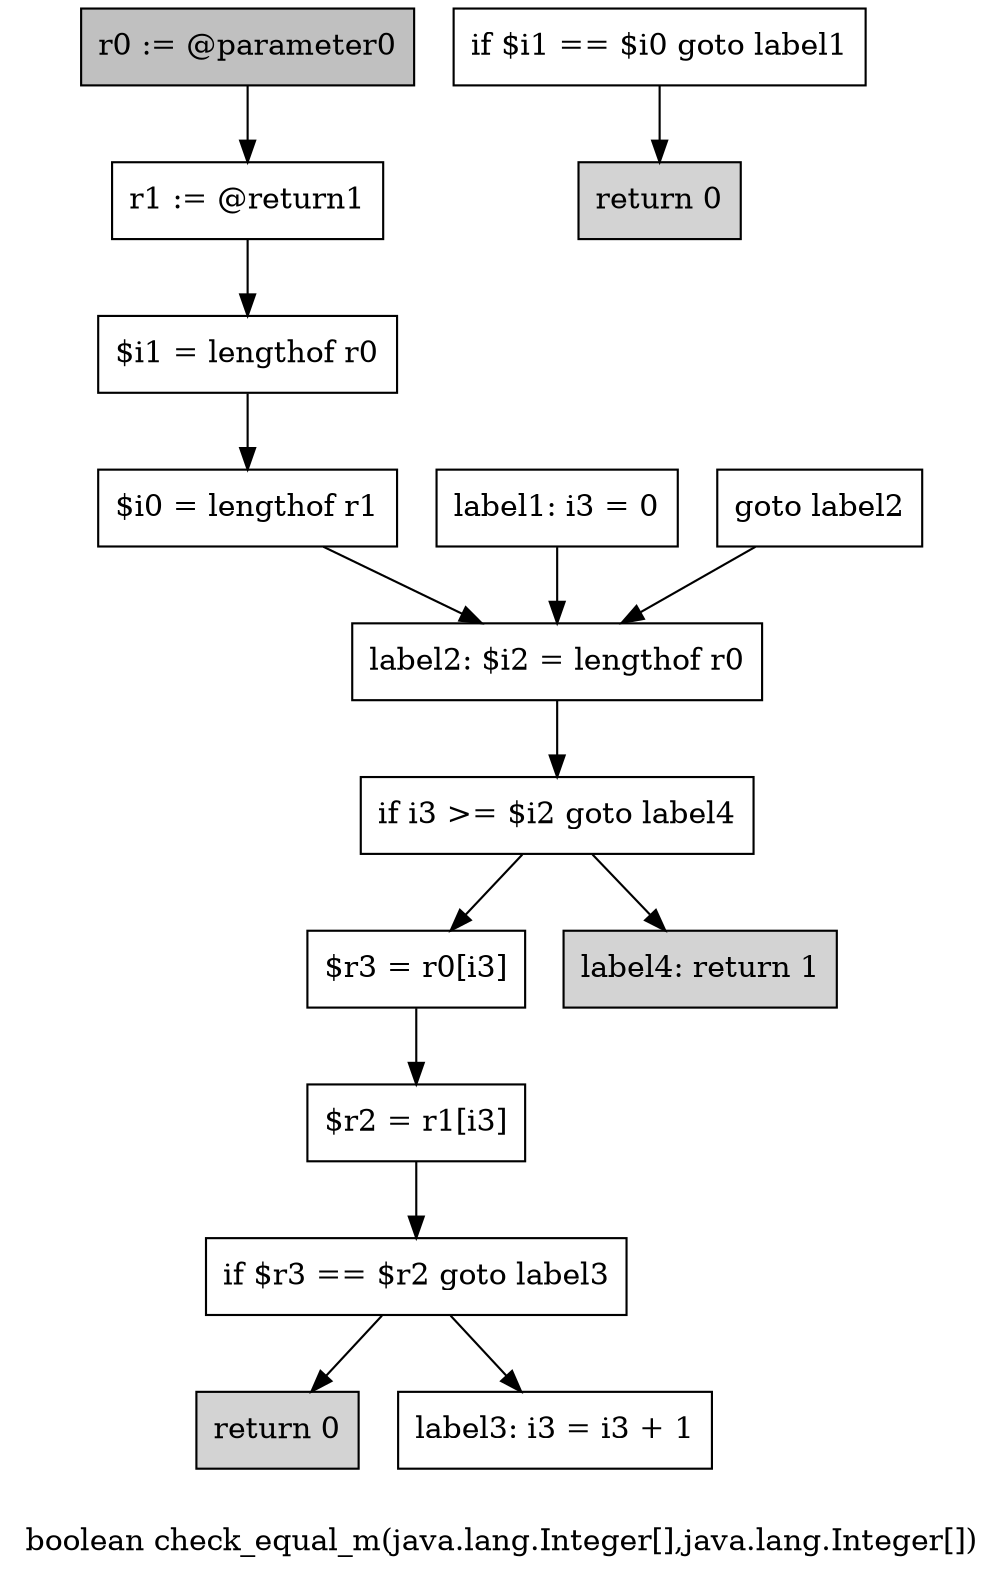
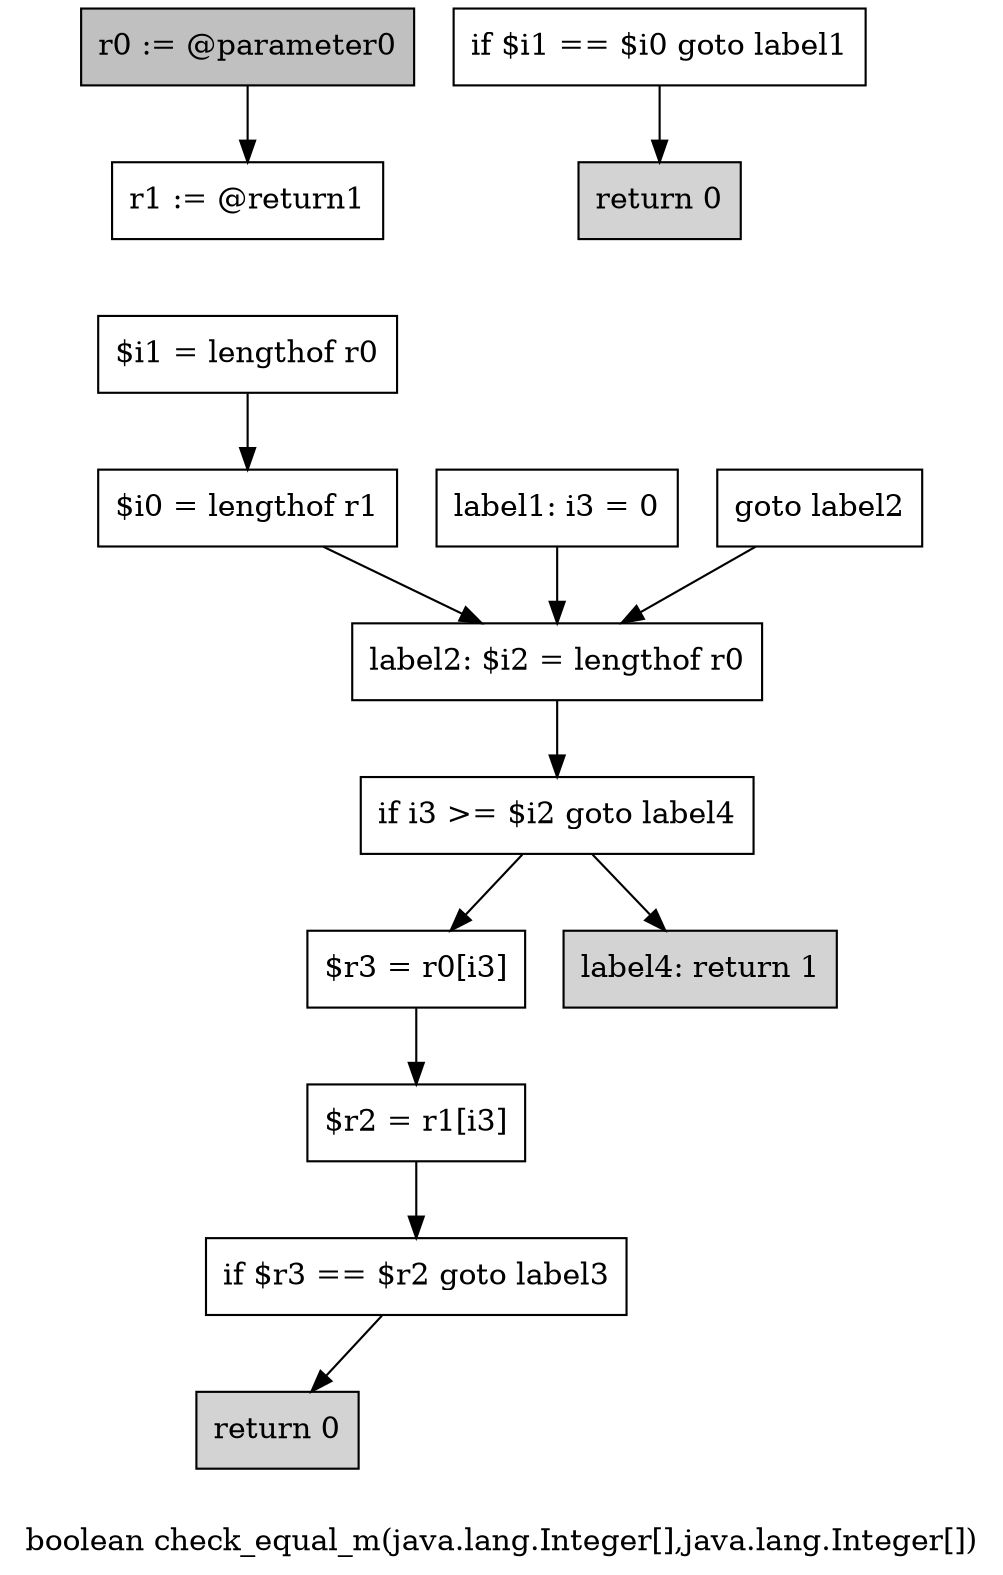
(248, 267) -> none
(555, 1430) -> none
